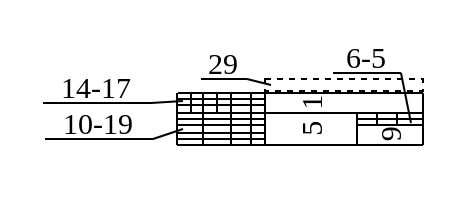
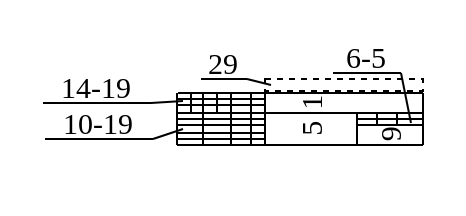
(97, 87) -> (97, 87)
